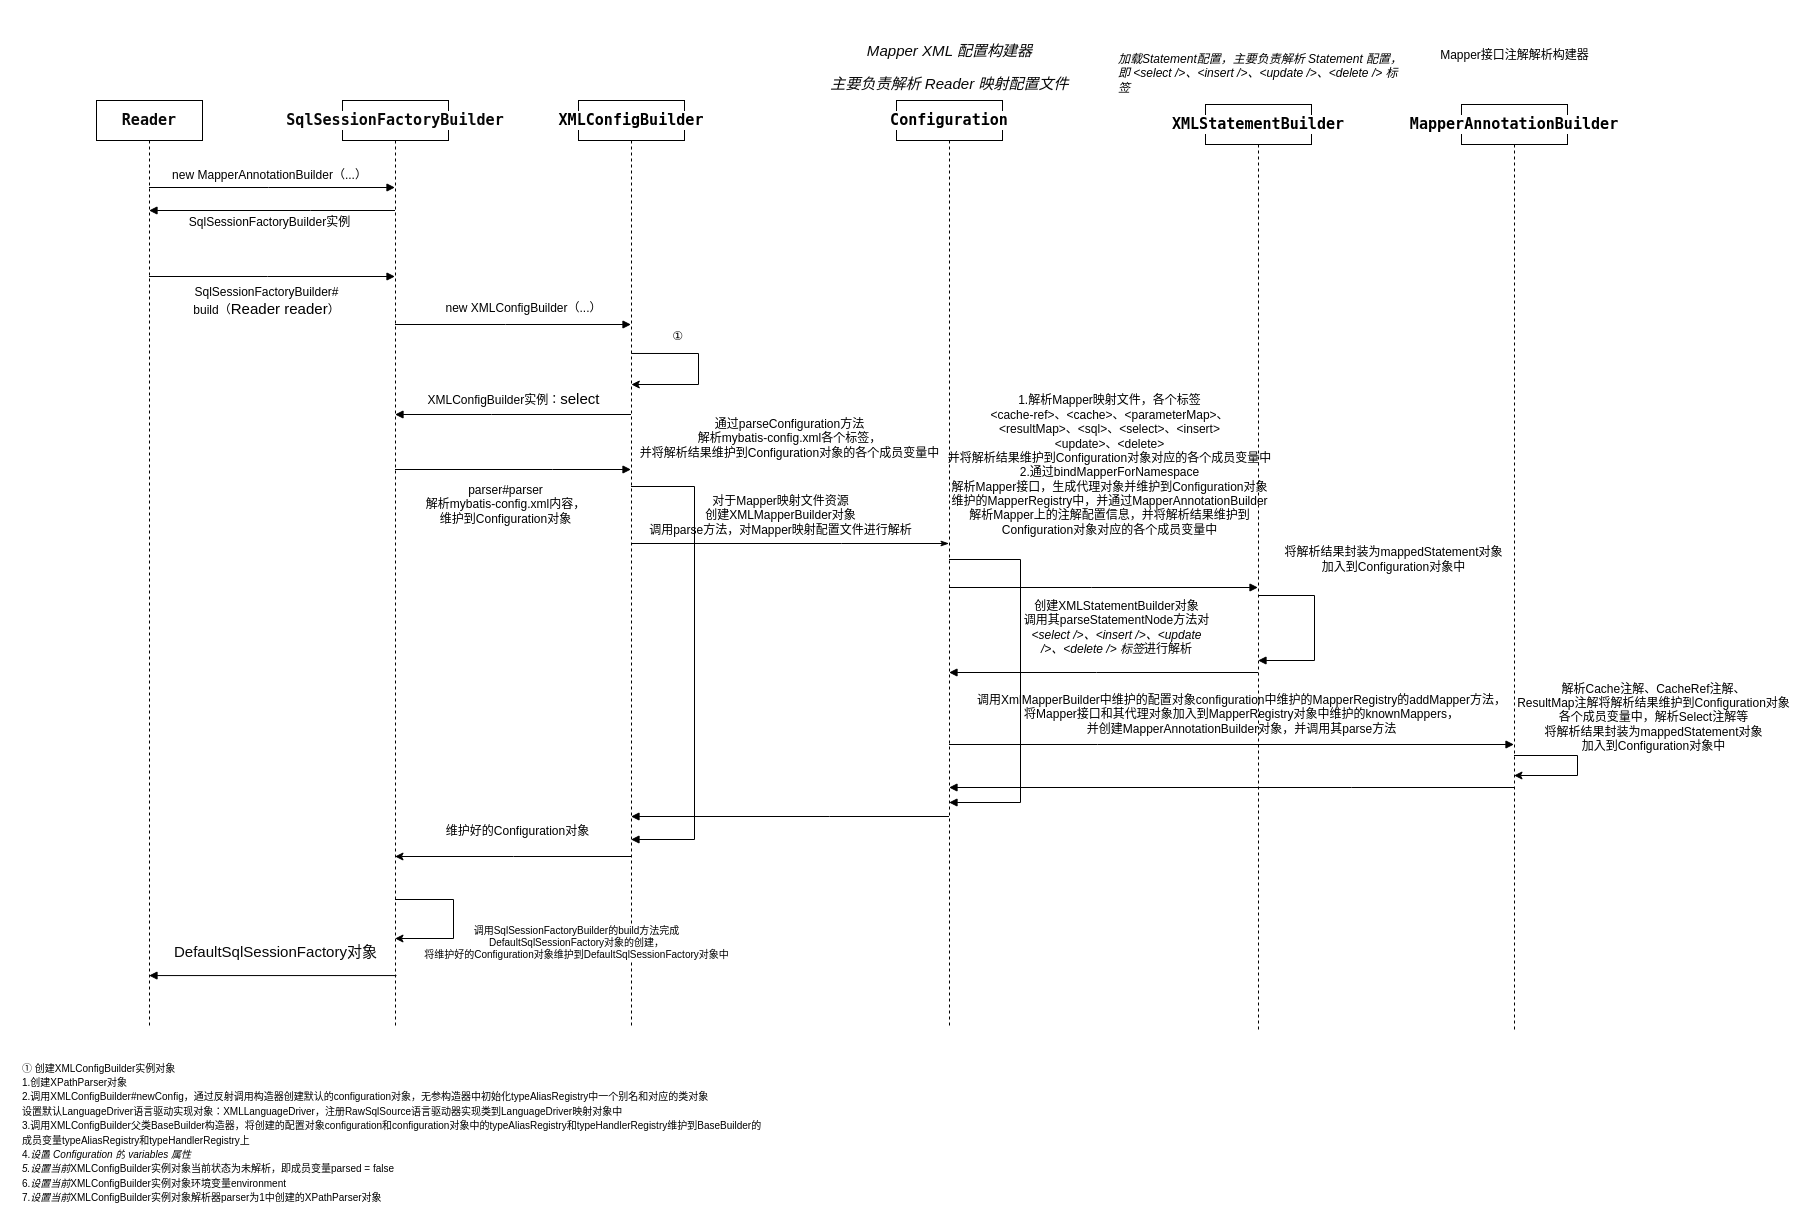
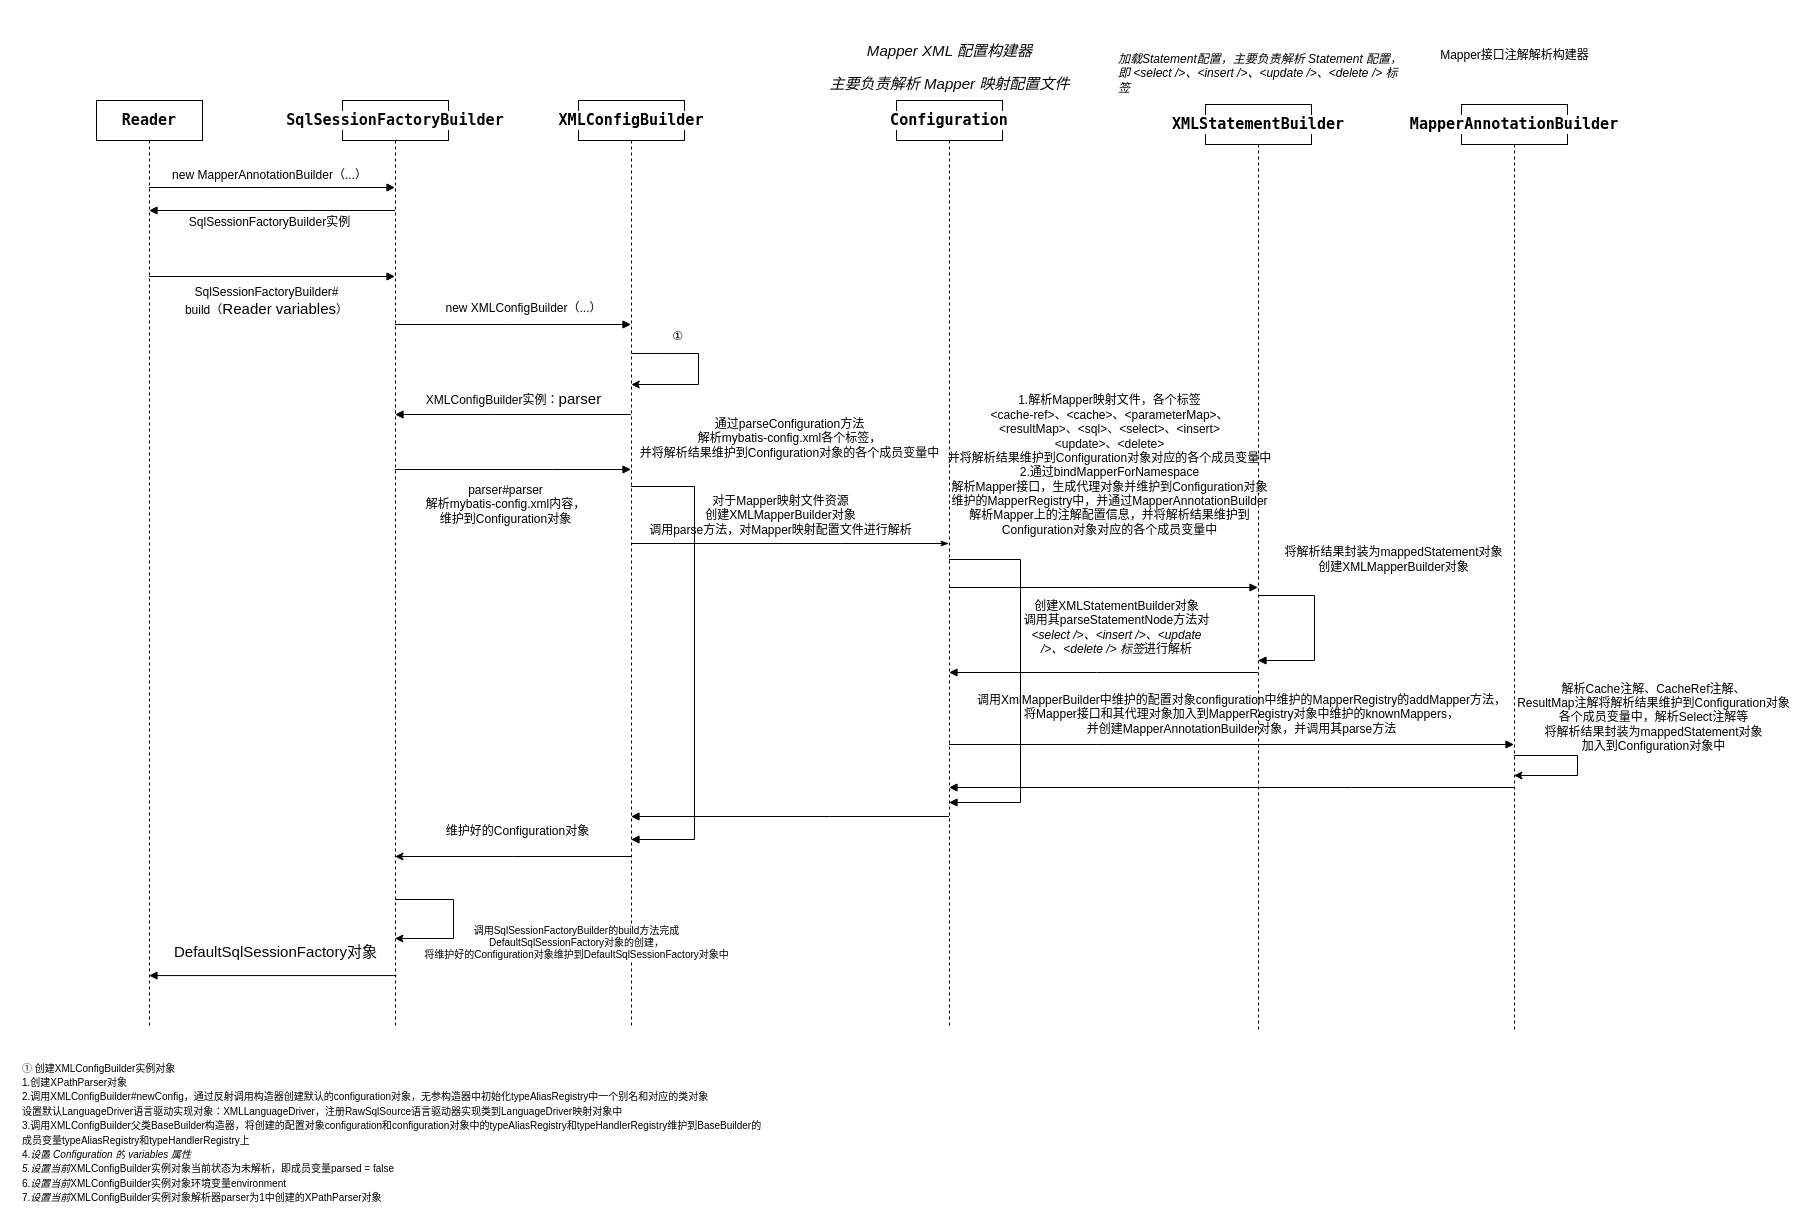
(950, 68) -> (950, 68)
(267, 302) -> (267, 302)
(514, 400) -> (514, 400)
(1394, 560) -> (1394, 560)
